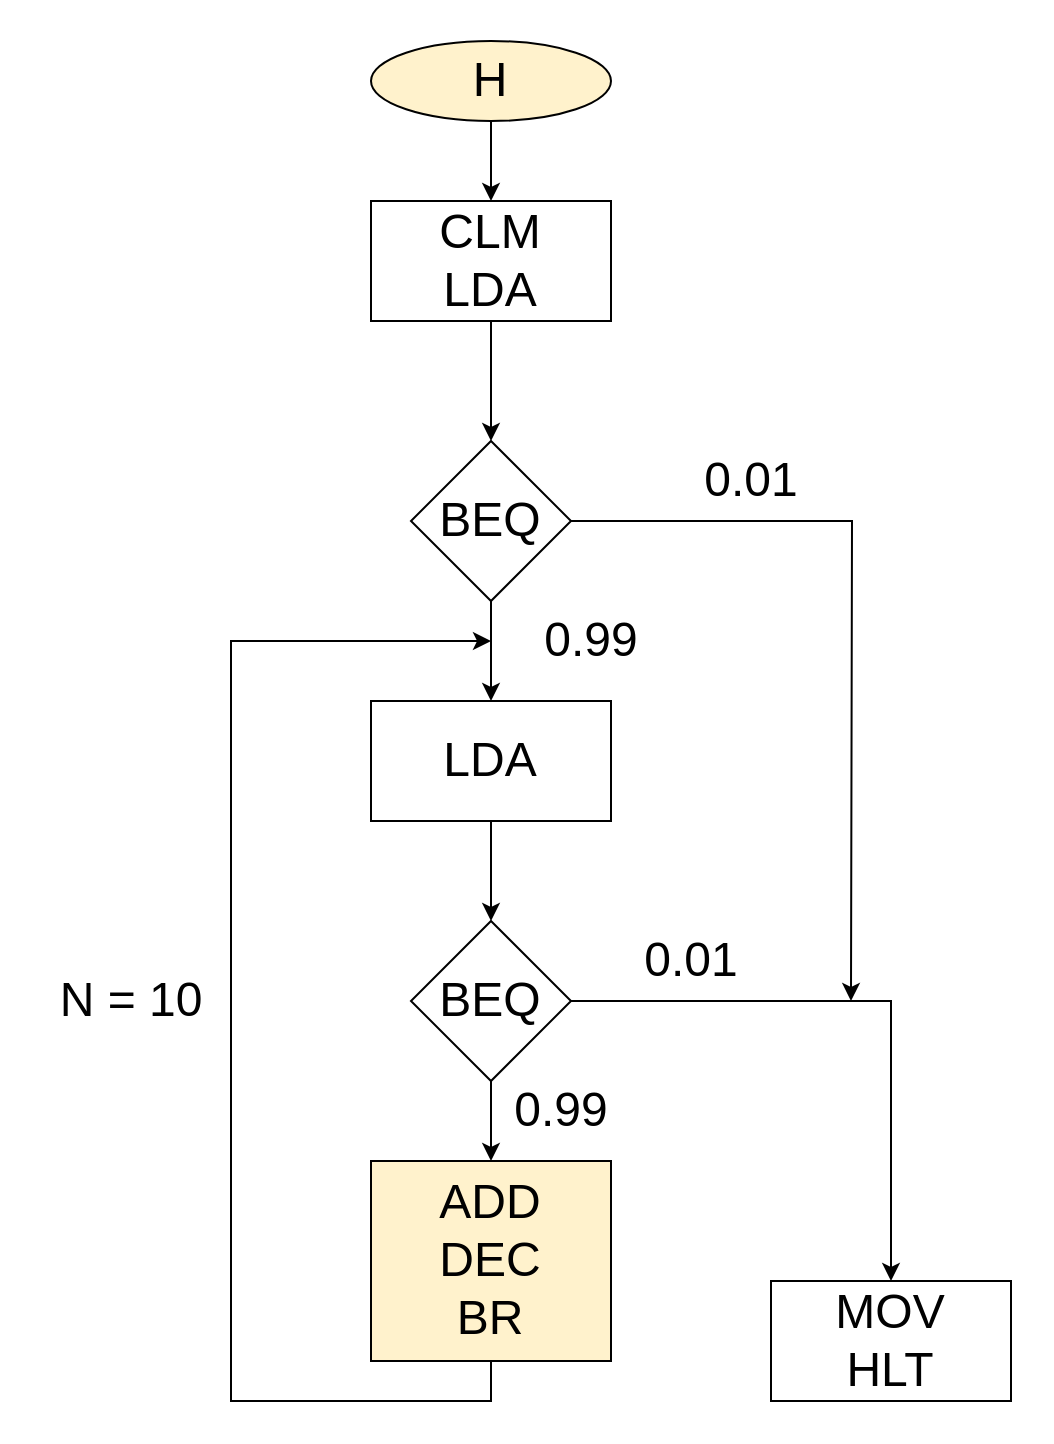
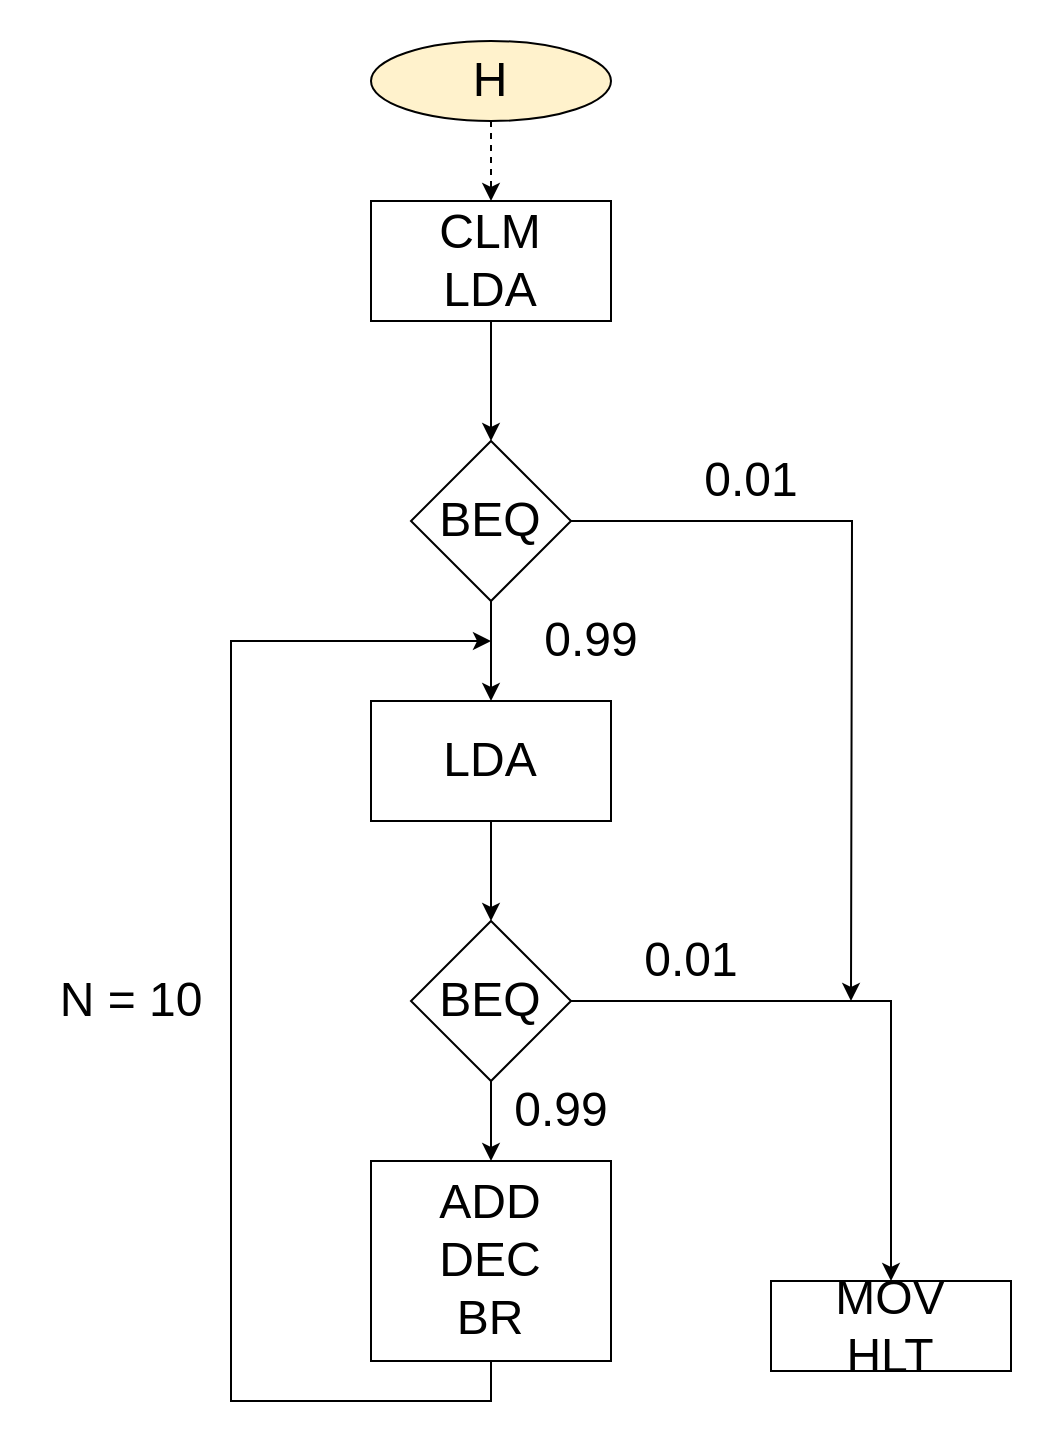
(491, 153) -> (491, 153)
(491, 1261) -> (491, 1261)
(891, 1341) -> (891, 1326)
